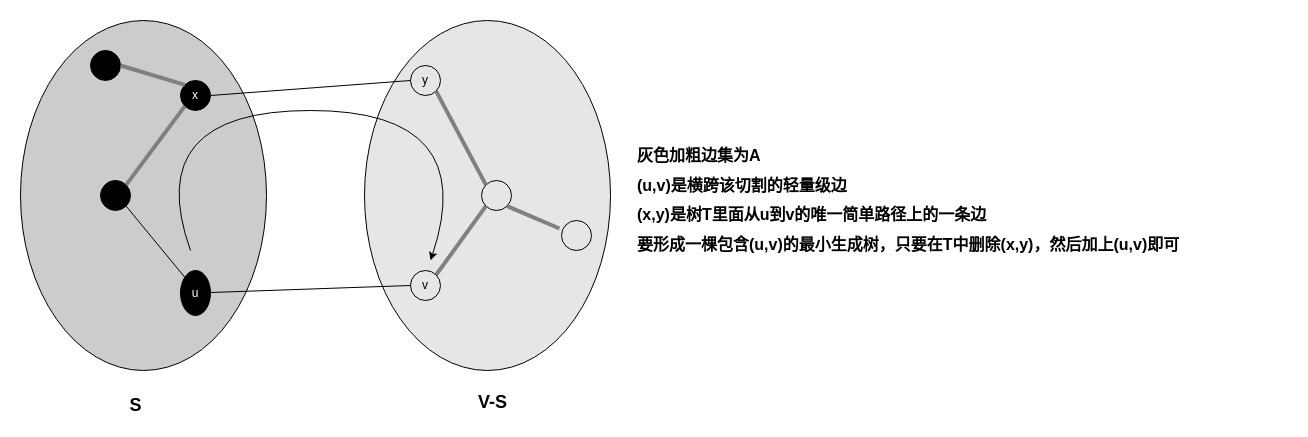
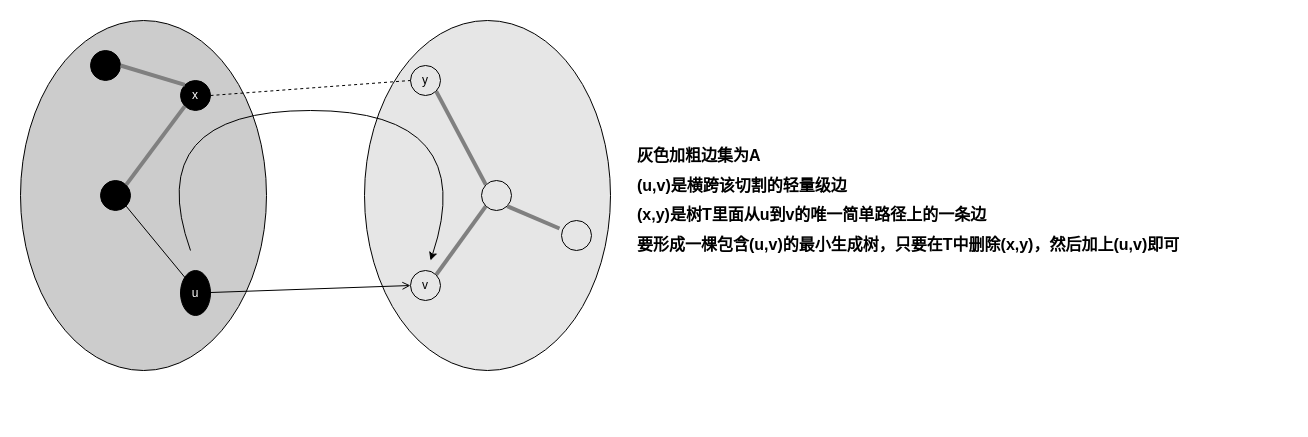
(310, 88) -> (310, 88)
(406, 286) -> (404, 286)
(497, 401) -> none
(136, 406) -> none
